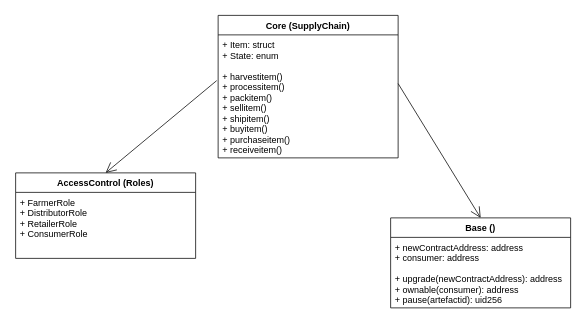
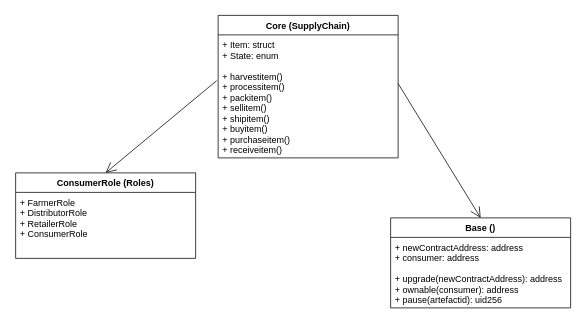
(105, 183) -> (105, 183)
